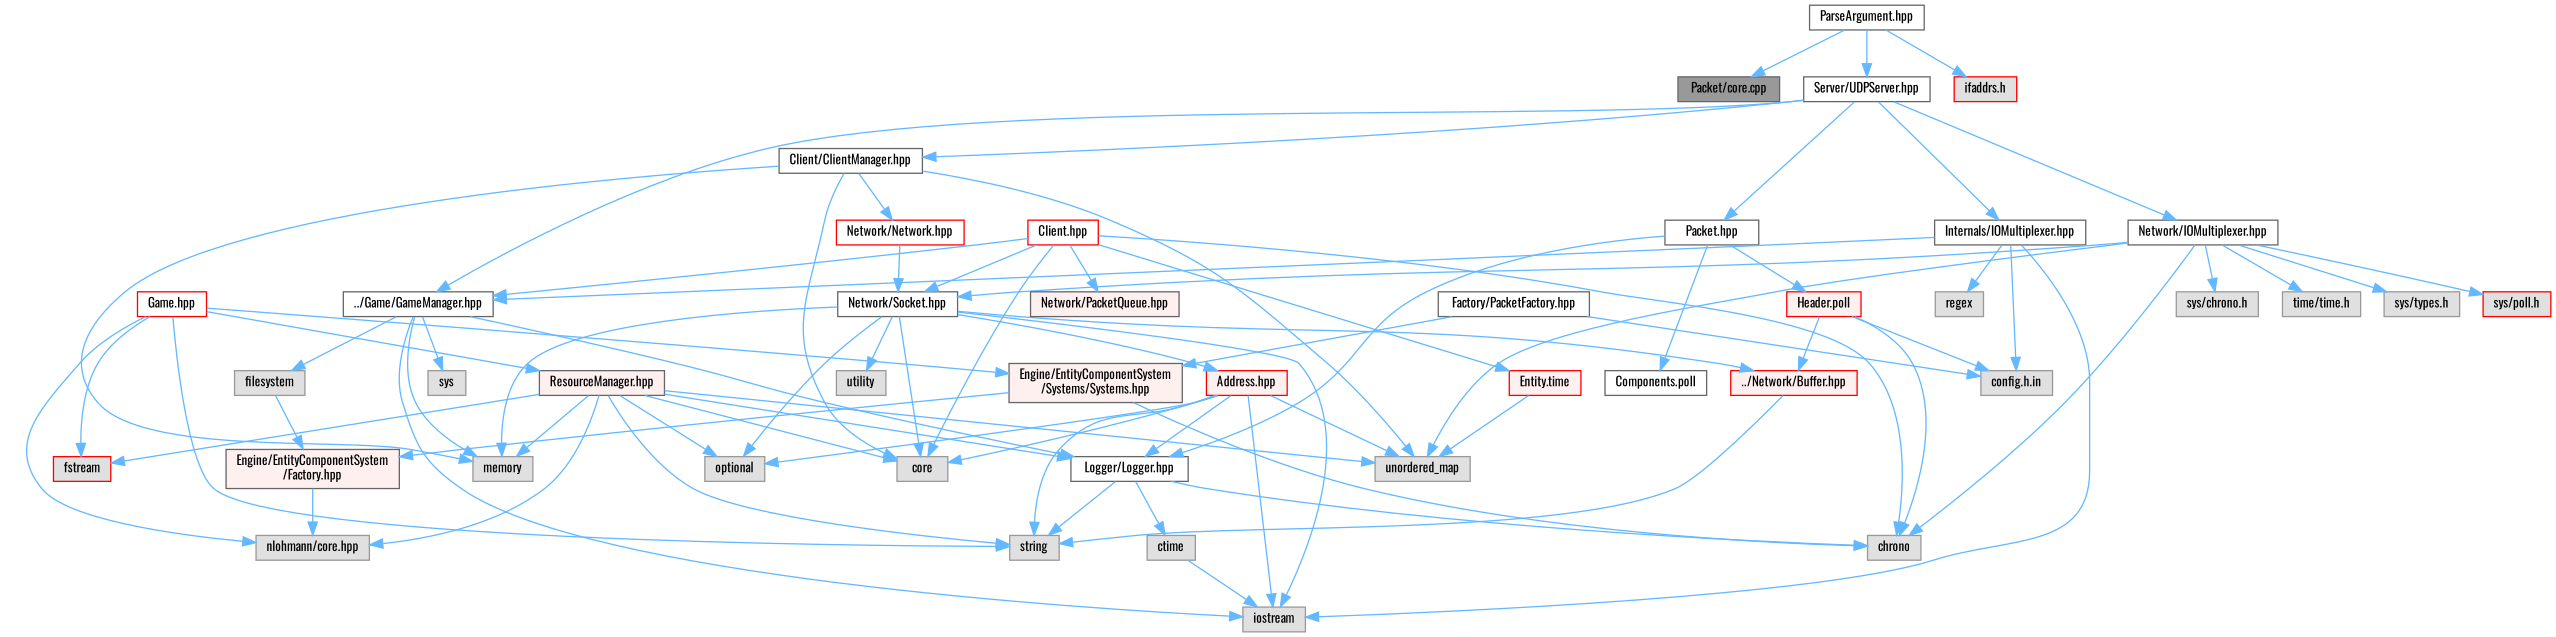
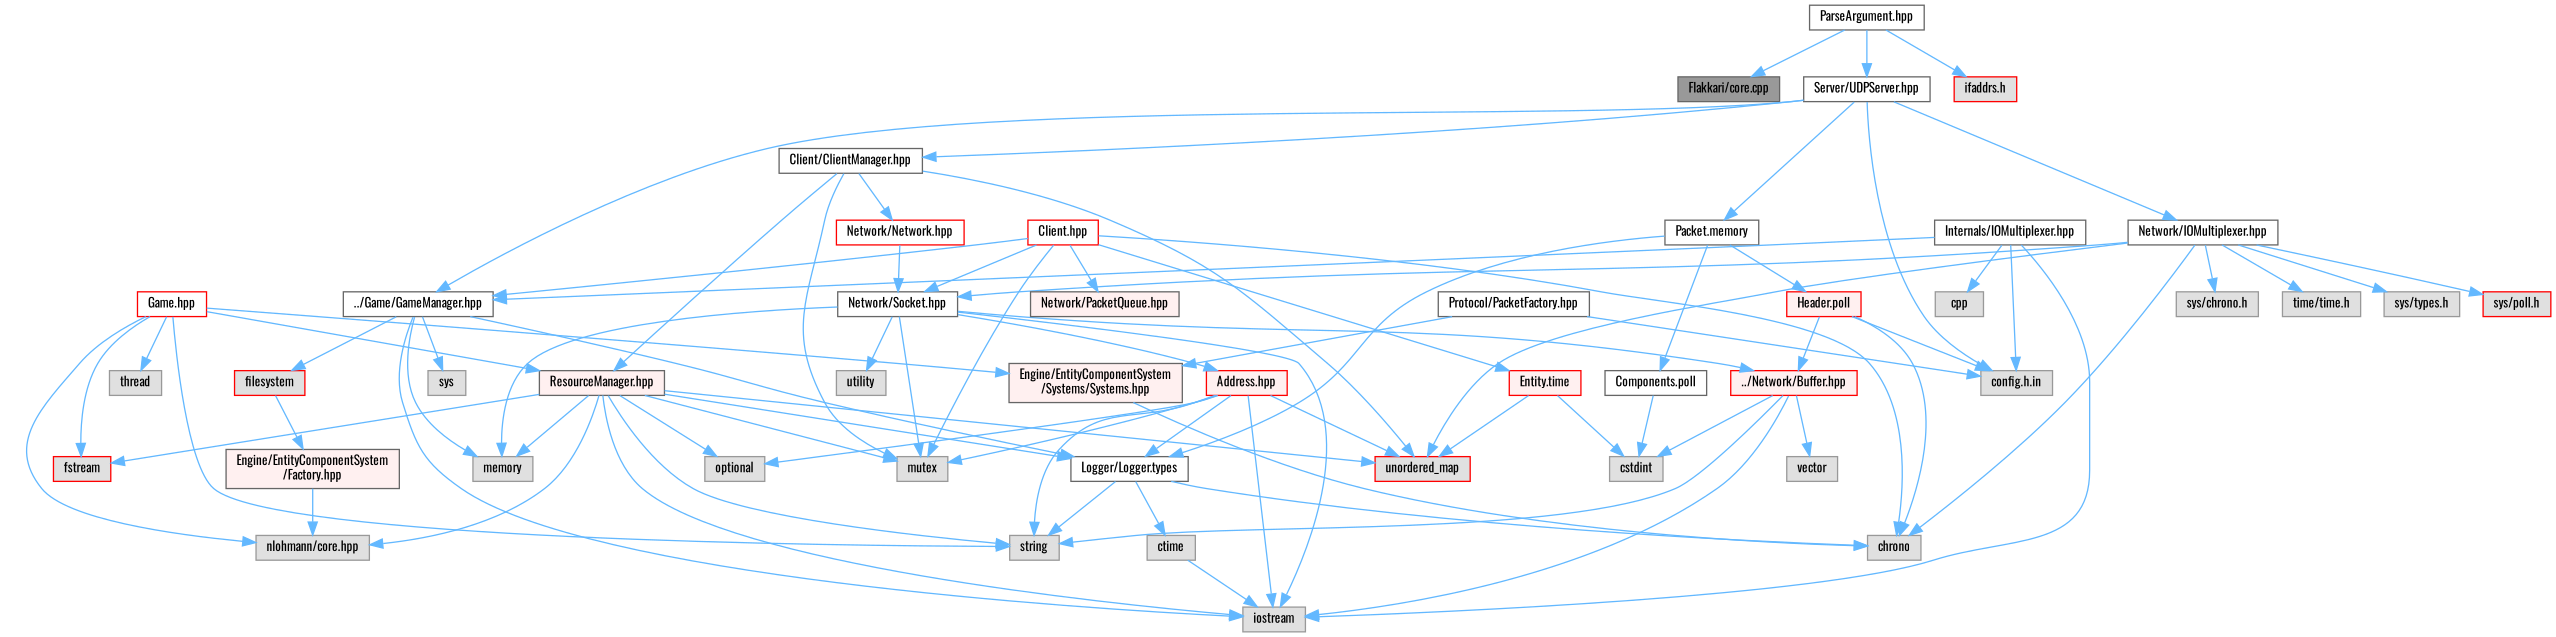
(1729, 89) -> (1729, 89)
(1934, 156) -> (1892, 249)
(1712, 233) -> (1712, 233)
(201, 254) -> (734, 262)
(1514, 304) -> (1514, 304)
(1959, 304) -> (1959, 304)
none -> (136, 383)
(270, 383) -> (270, 383)
(806, 383) -> none
(711, 423) -> none
(922, 469) -> (922, 469)
(1130, 469) -> (1130, 469)
(1423, 469) -> (1423, 469)
none -> (1636, 469)
none -> (1812, 469)
none -> (1582, 556)
none -> (879, 568)
